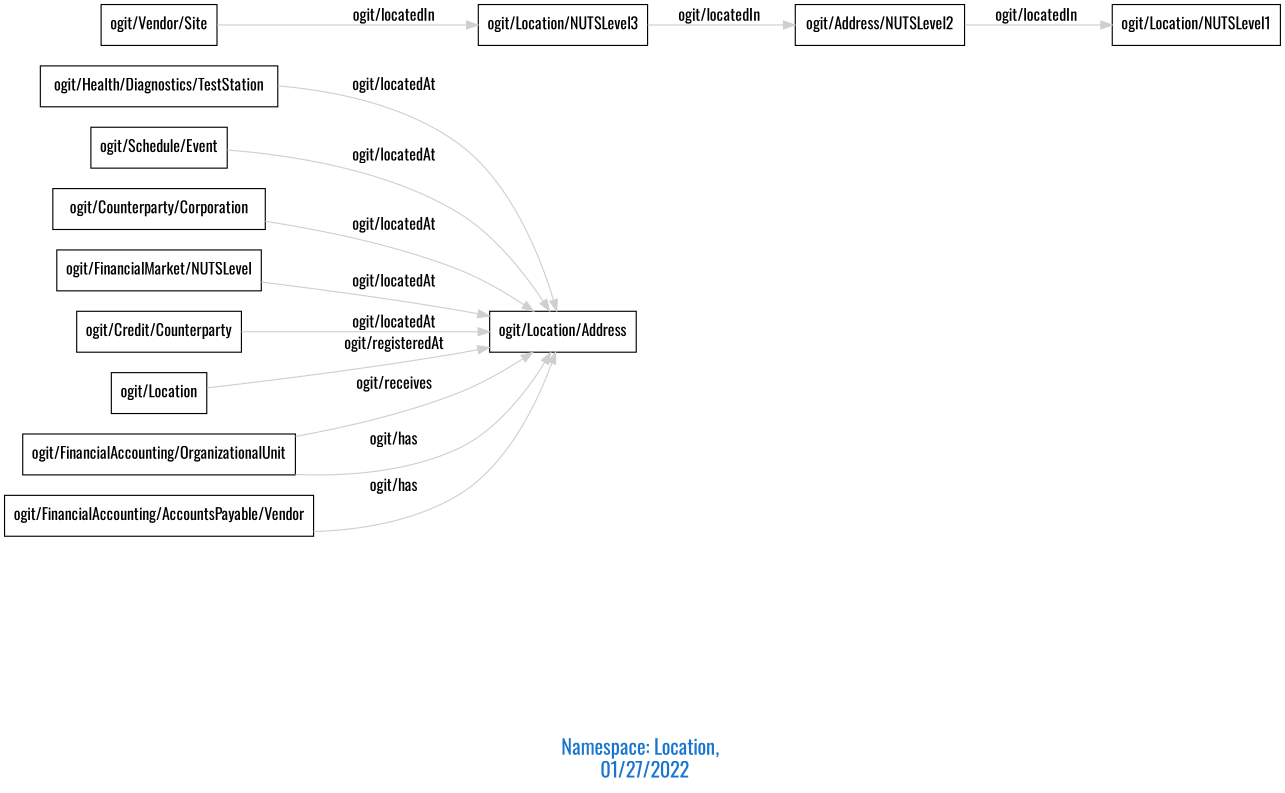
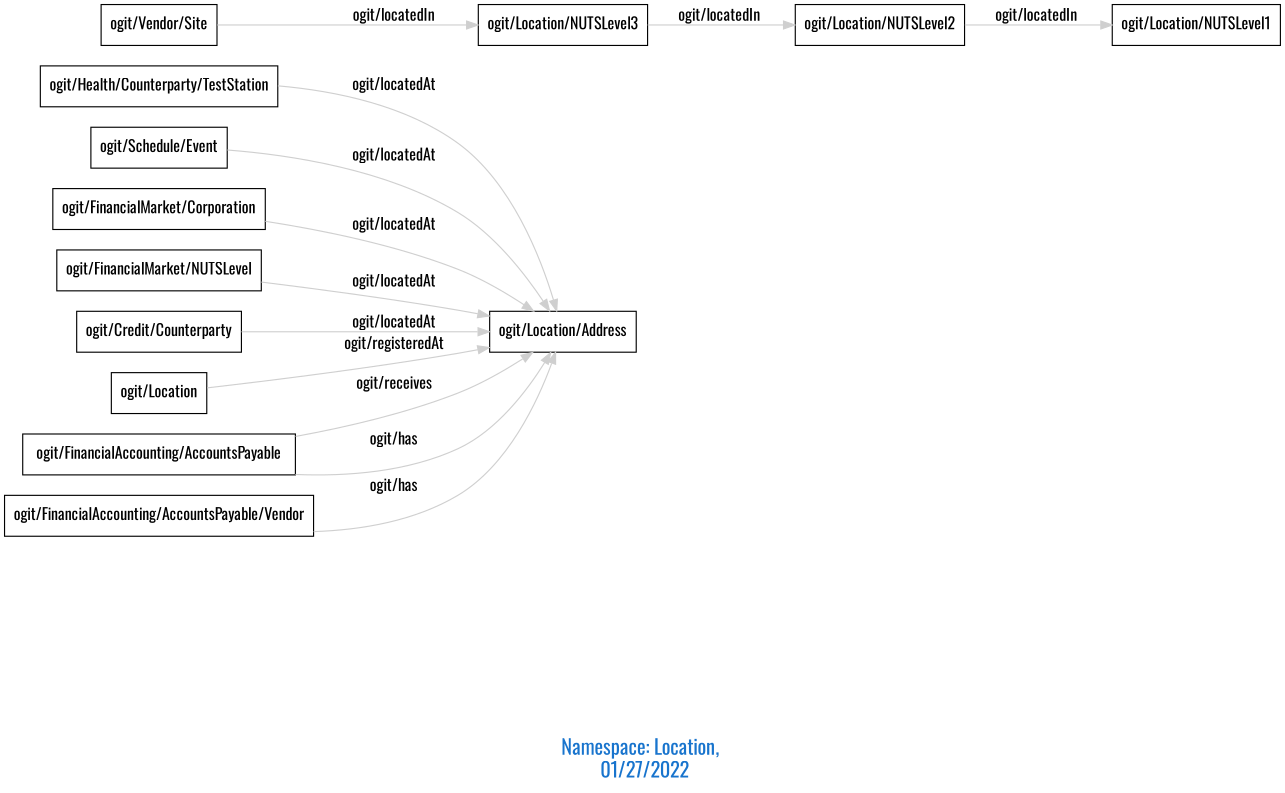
(880, 25) -> (880, 25)
(159, 86) -> (159, 86)
(159, 209) -> (159, 209)
(159, 454) -> (159, 454)
